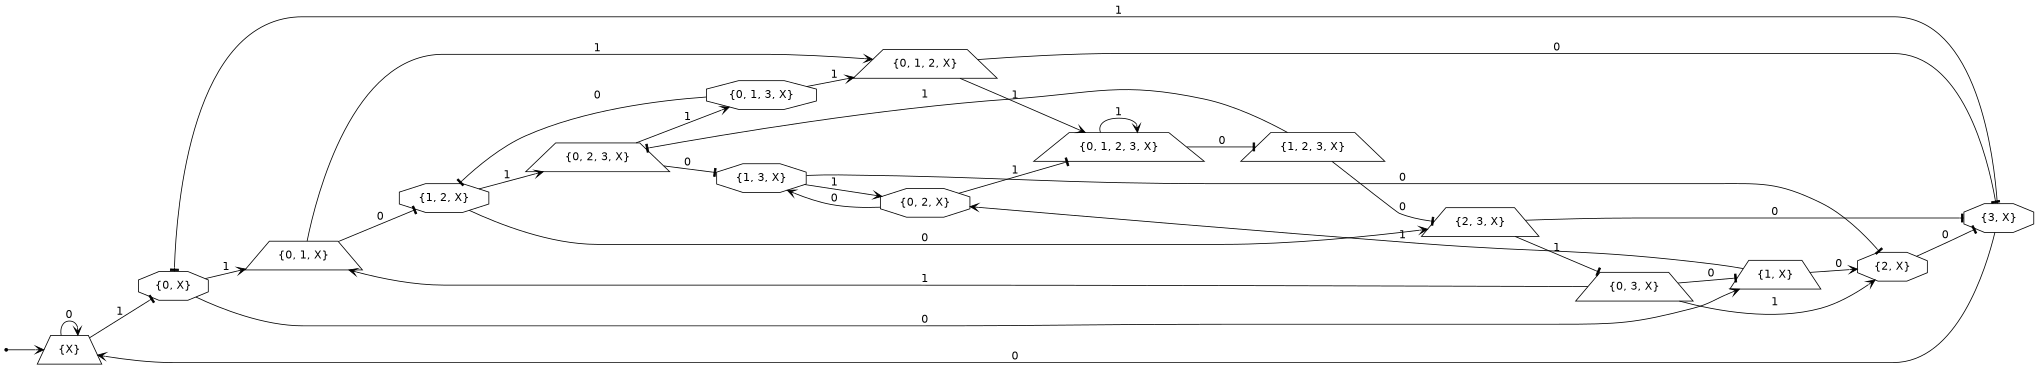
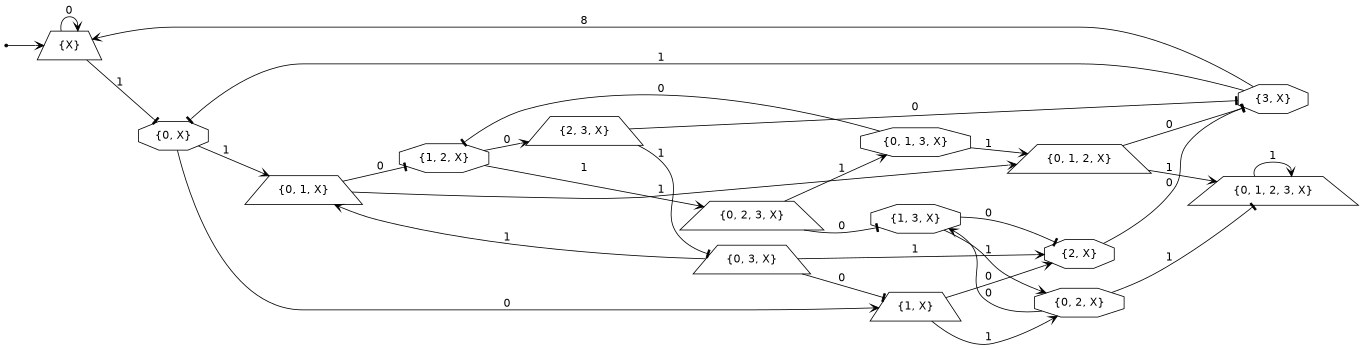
(1313, 147) -> none
(1015, 357) -> (584, 21)
